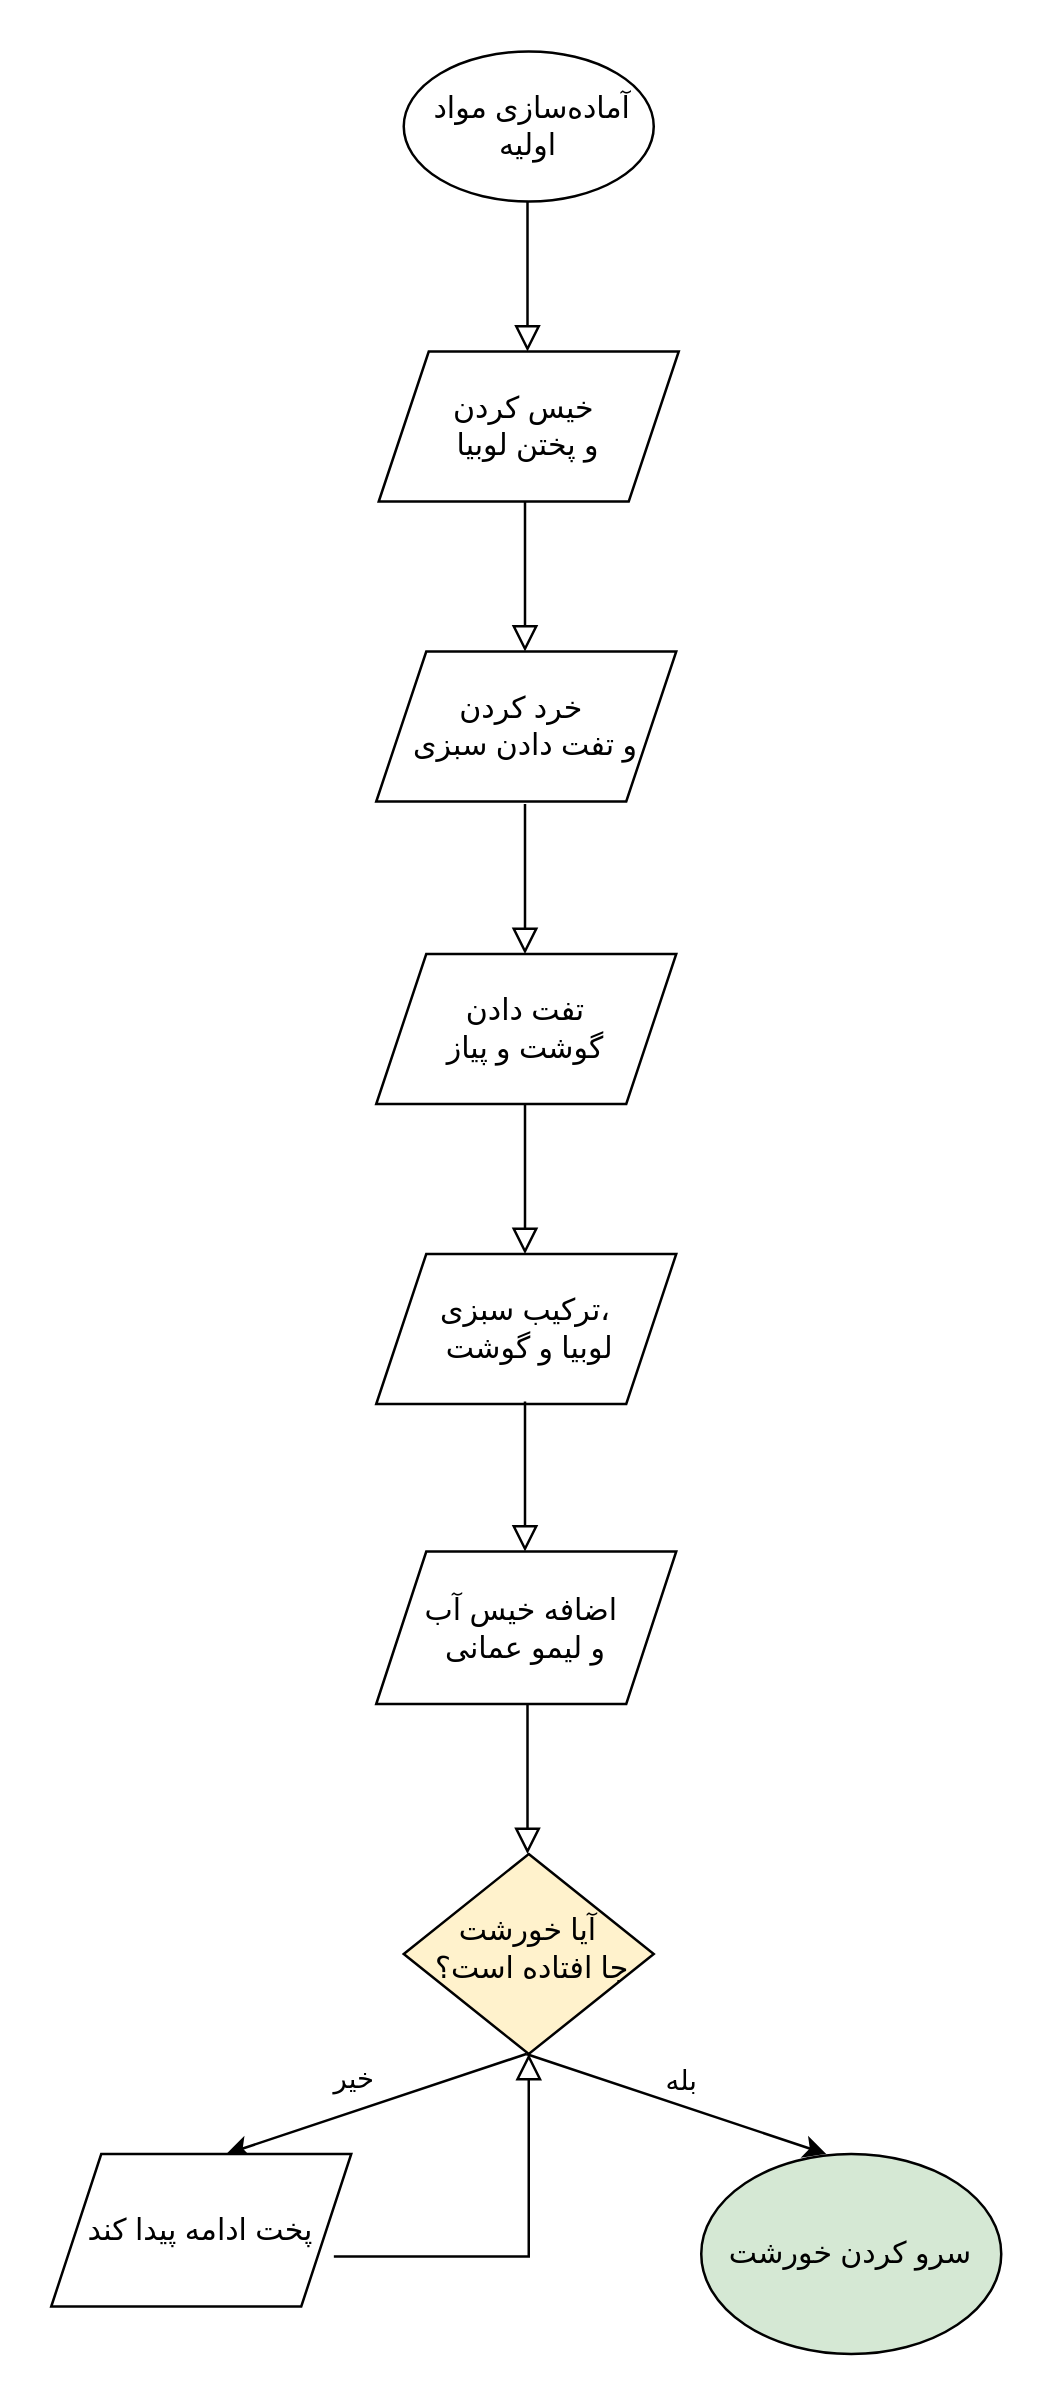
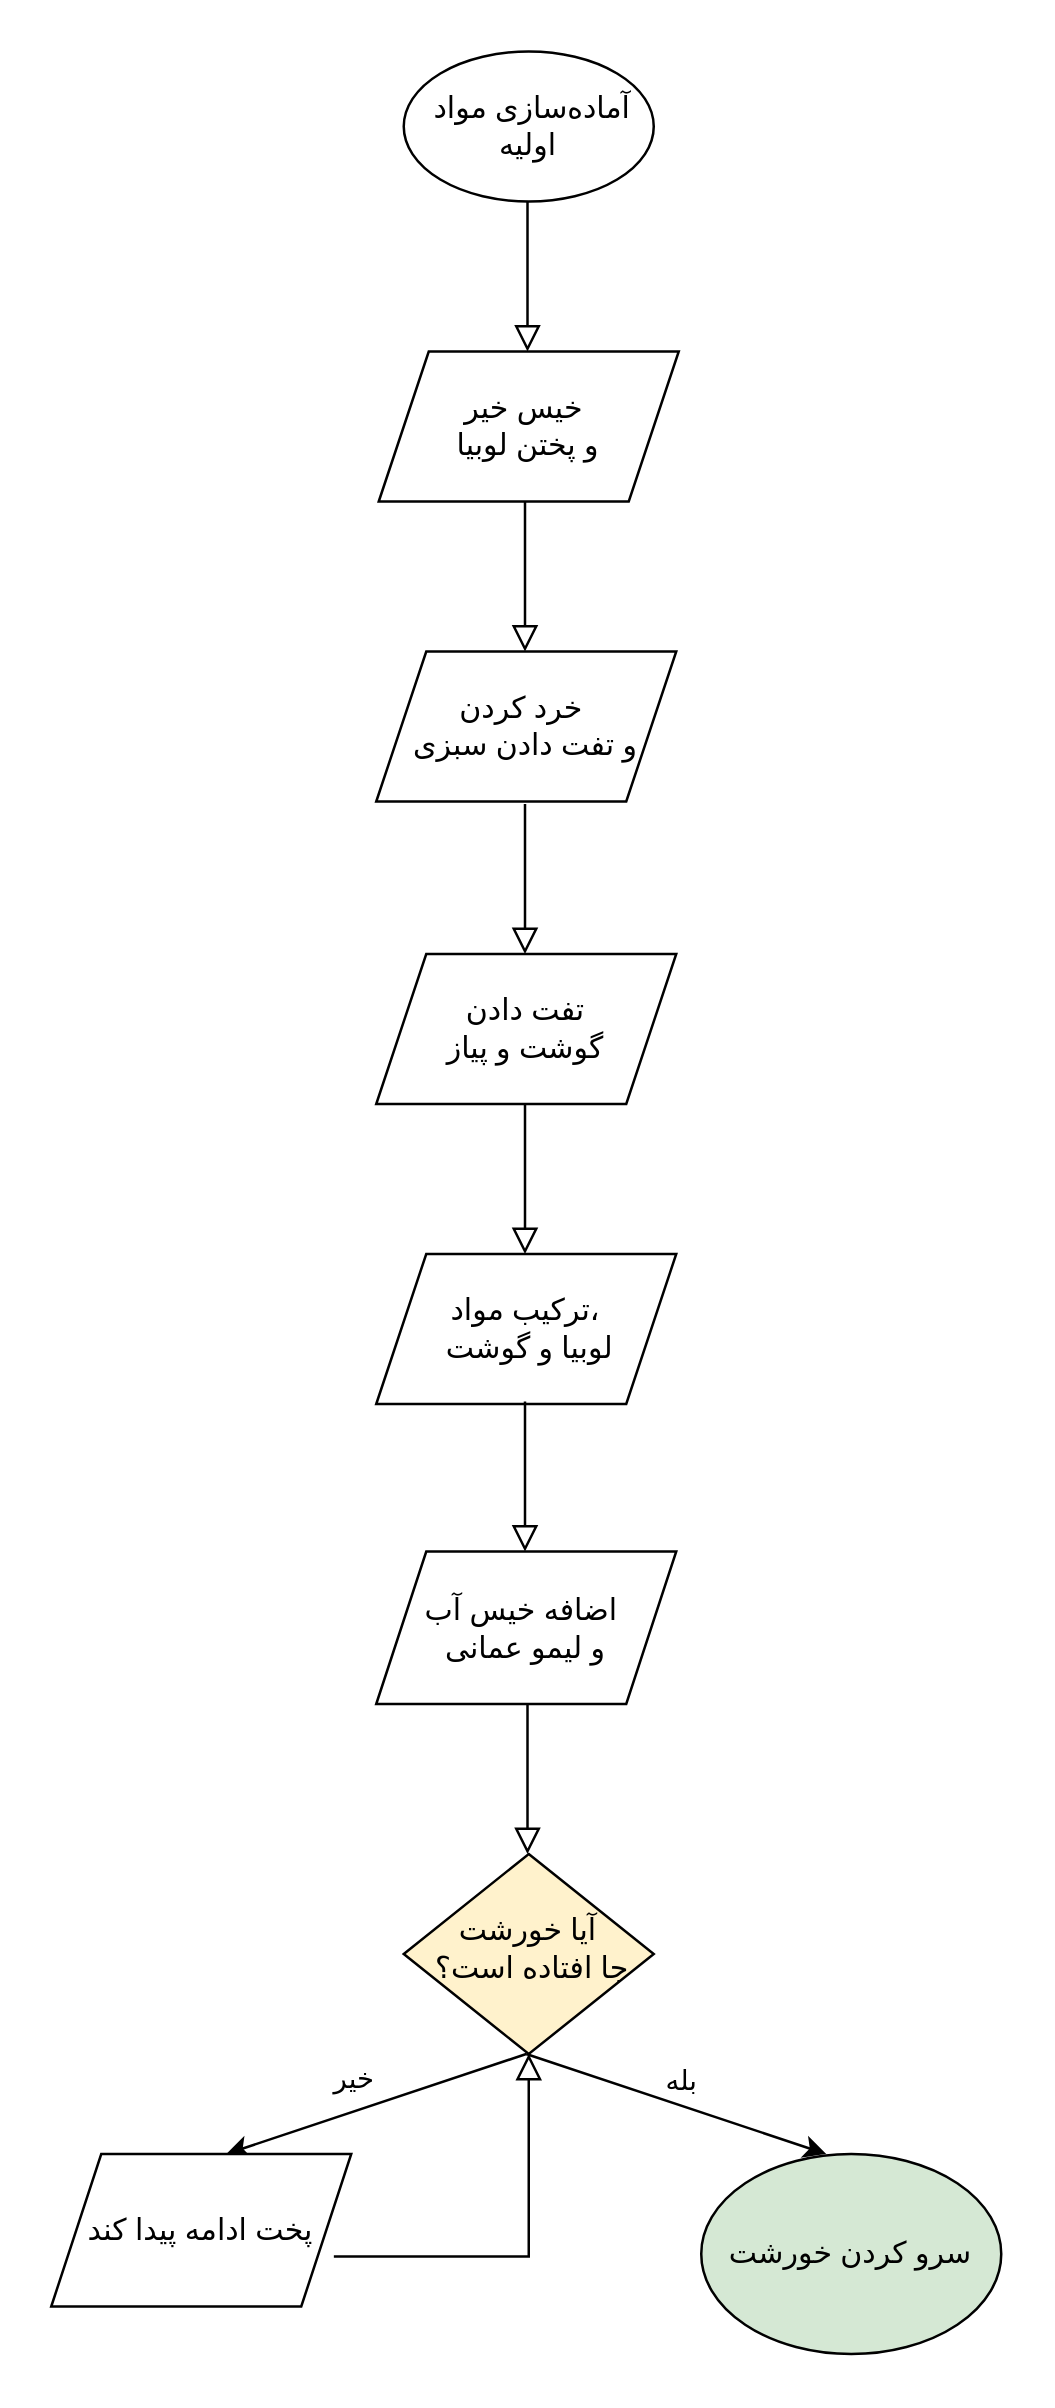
(529, 426) -> (529, 426)
(526, 1329) -> (526, 1329)
